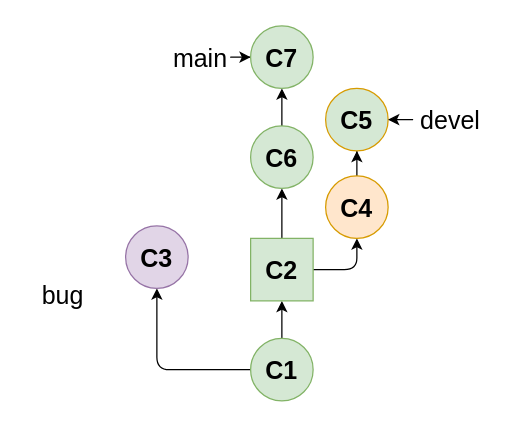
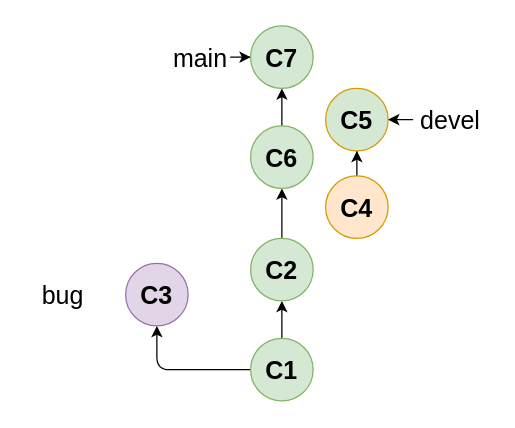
(157, 257) -> (157, 294)
(282, 269) -> (282, 269)
(341, 269) -> none
